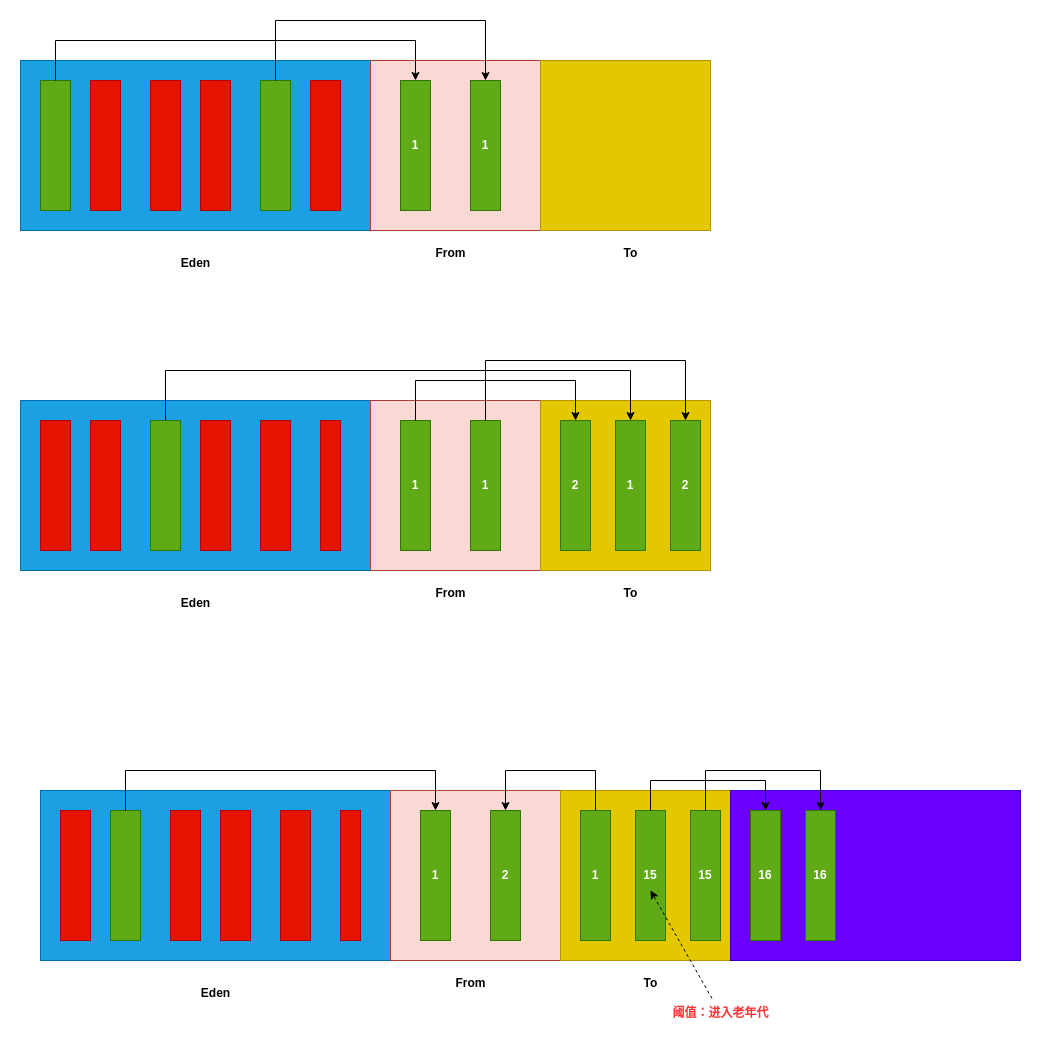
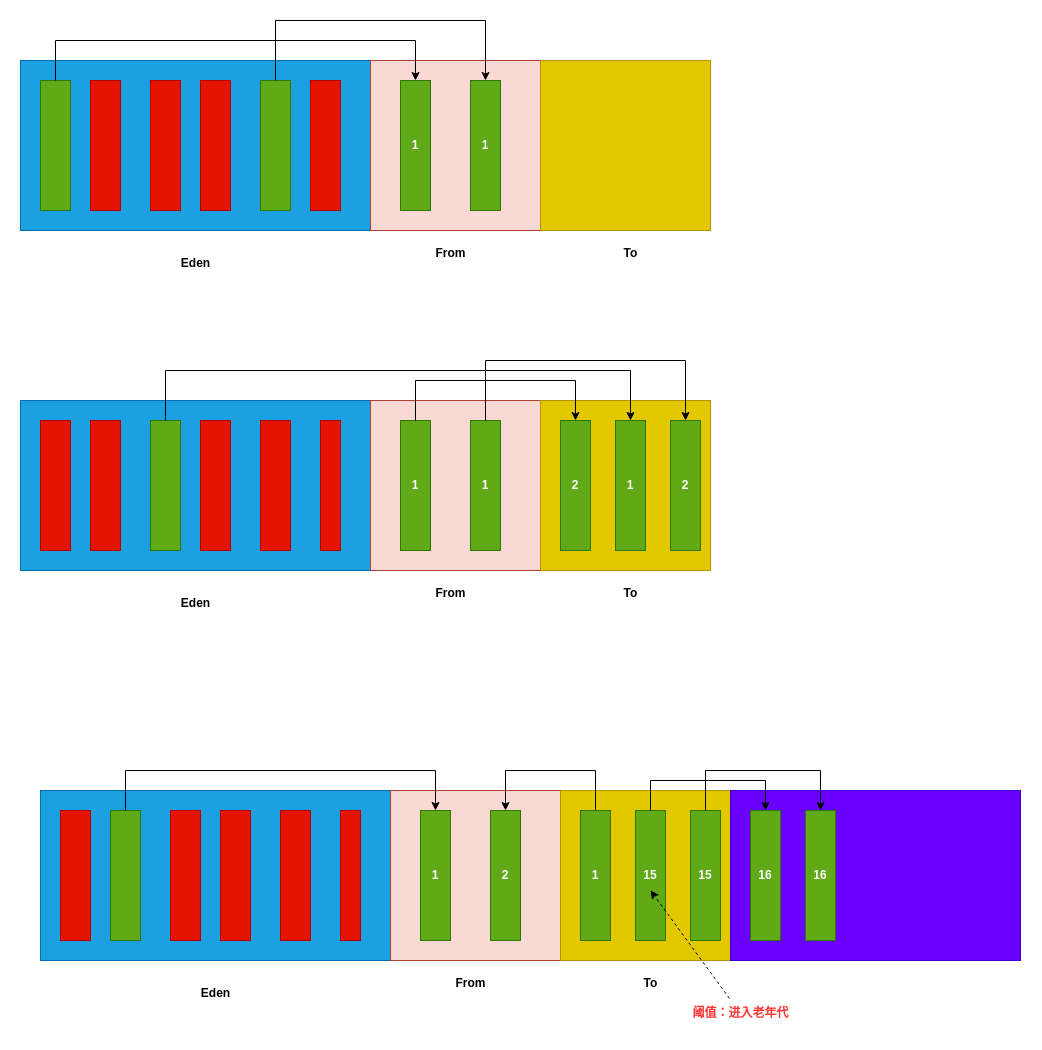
(721, 1014) -> (741, 1014)
